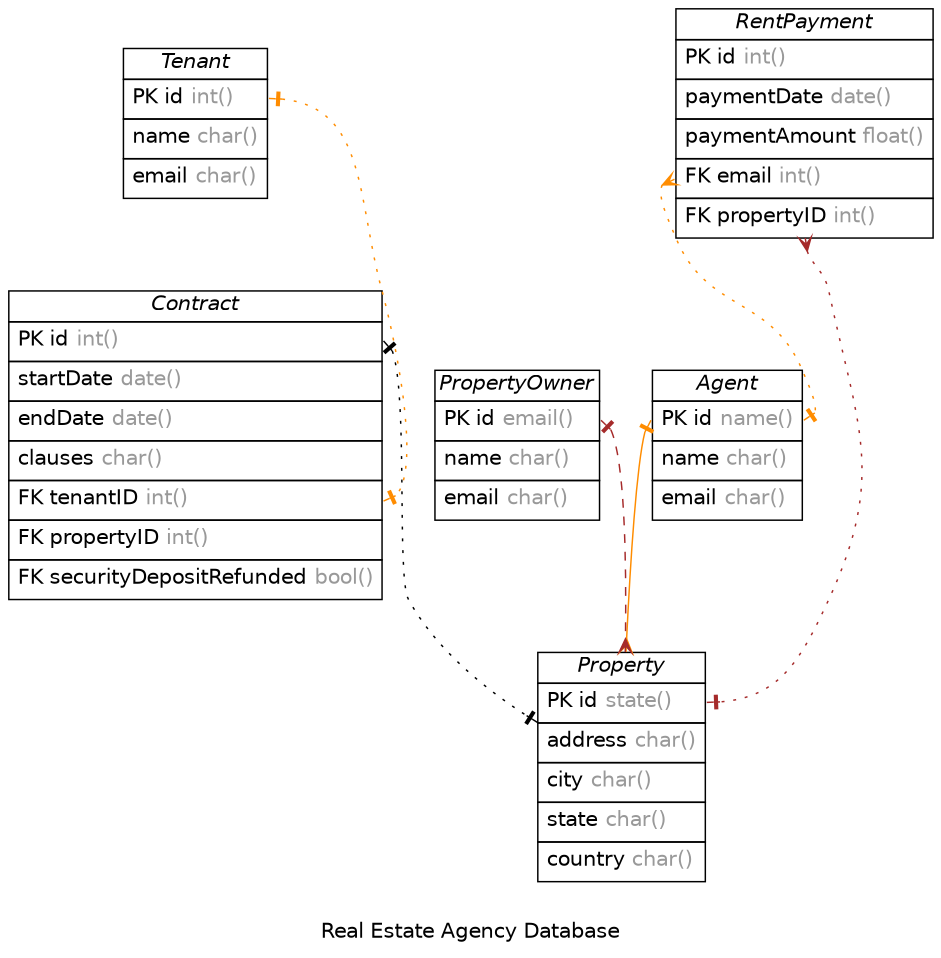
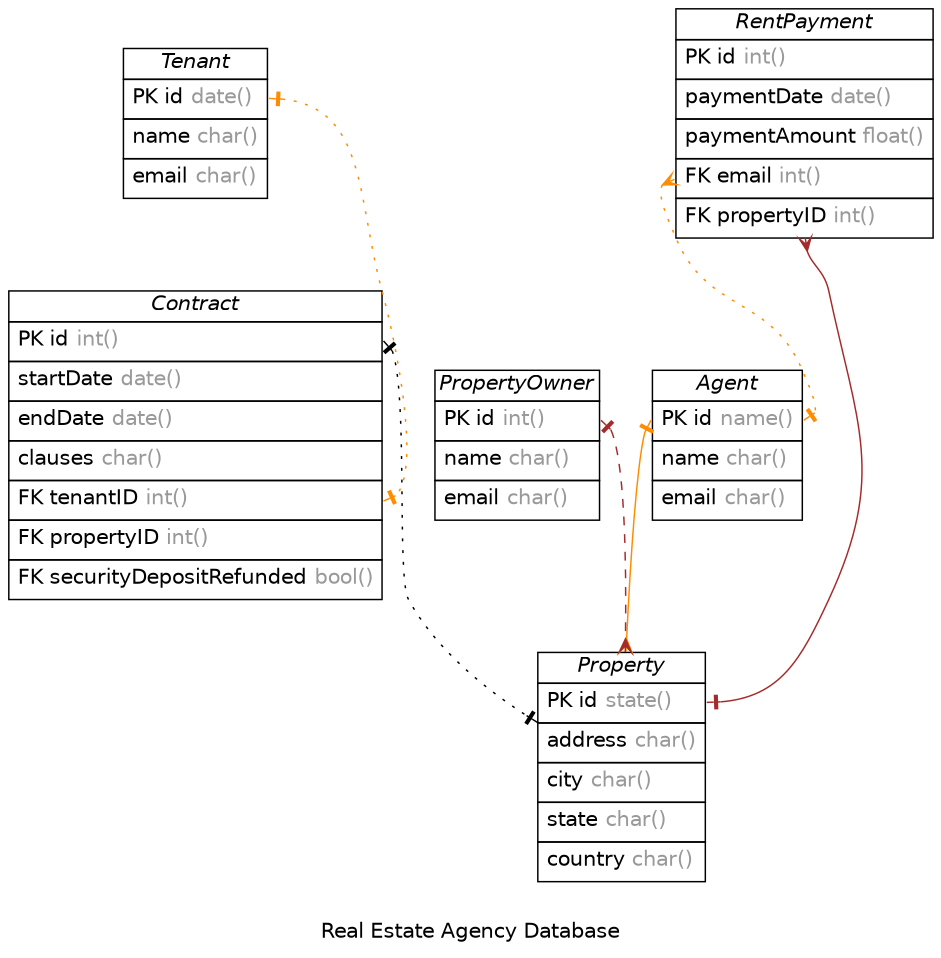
(212, 97) -> (222, 97)
(539, 419) -> (524, 419)
(859, 502) -> (859, 502)
